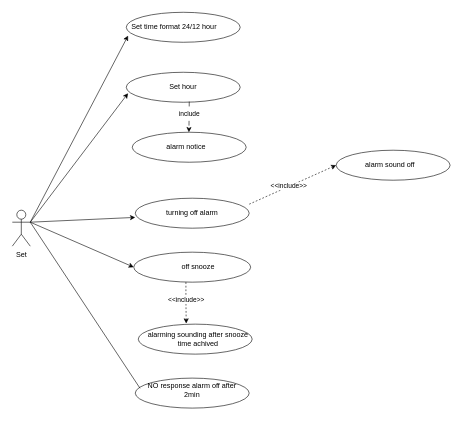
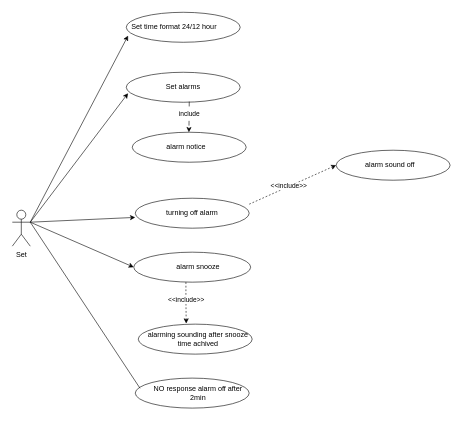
(183, 87) -> (183, 87)
(198, 267) -> (198, 267)
(192, 390) -> (198, 393)
